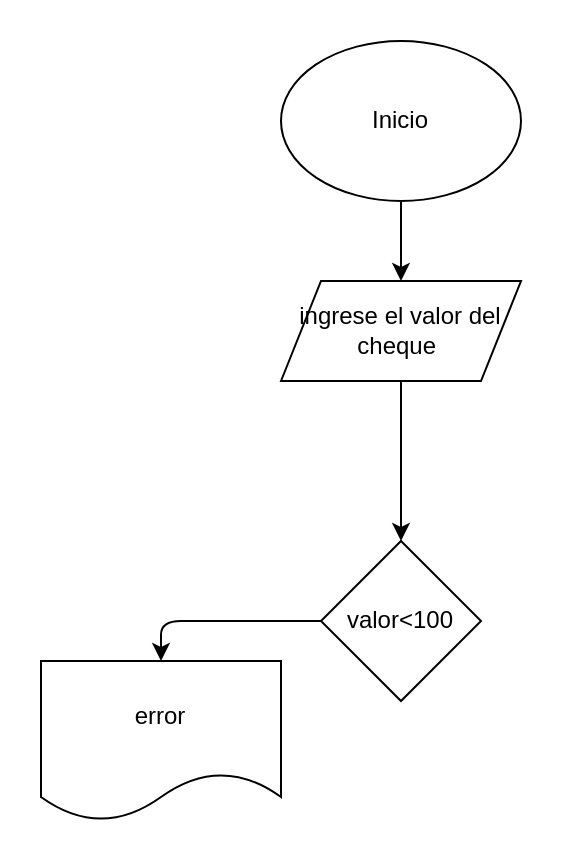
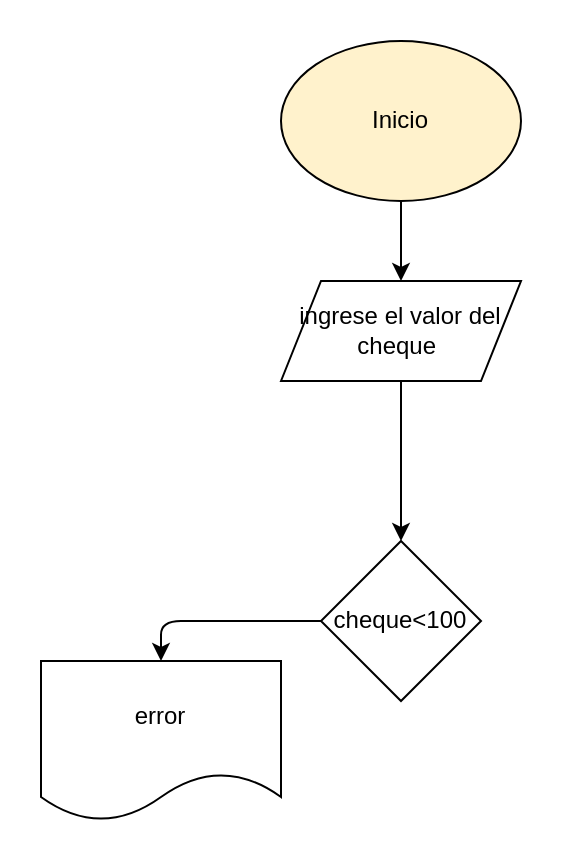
(401, 121) -> (401, 121)
(401, 621) -> (401, 621)
